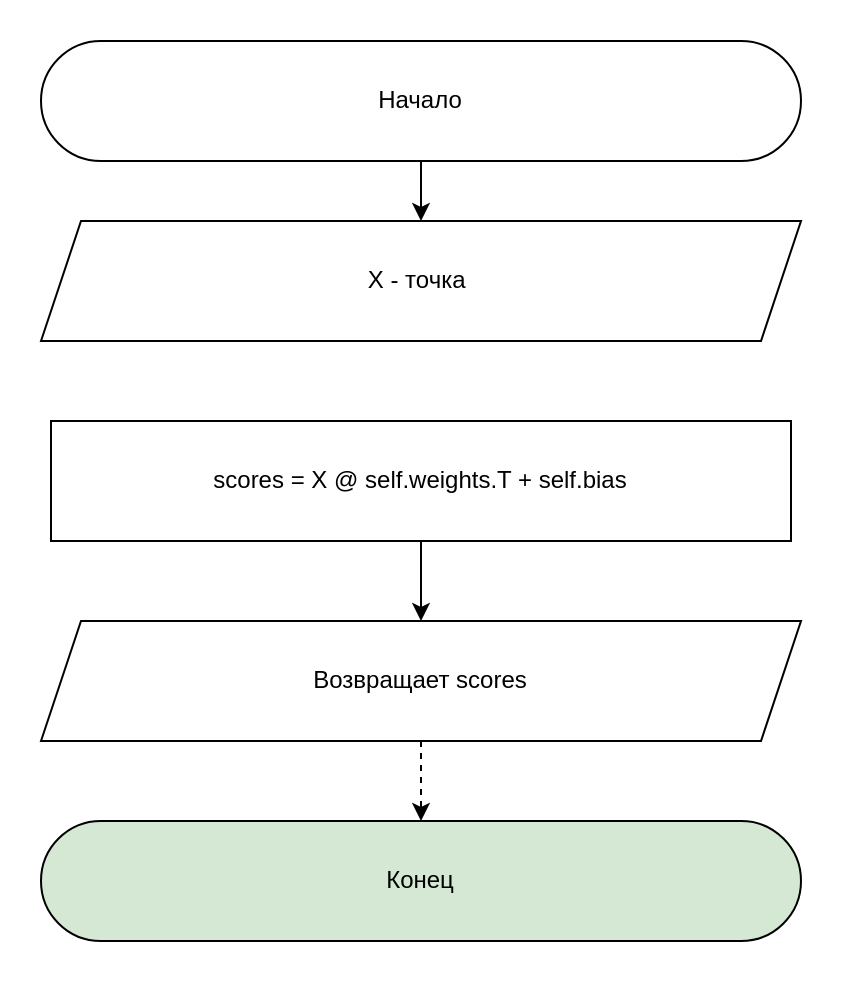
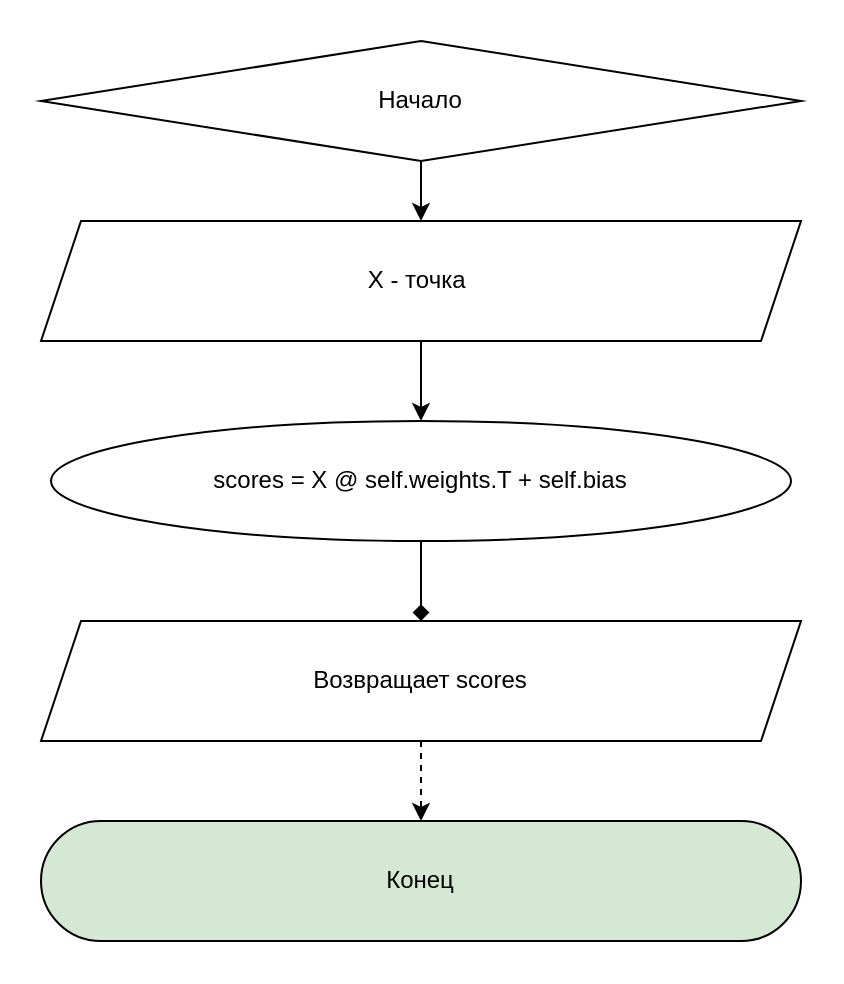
(421, 101) -> (421, 101)
none -> (421, 374)
(421, 481) -> (421, 481)
(421, 606) -> (421, 605)
